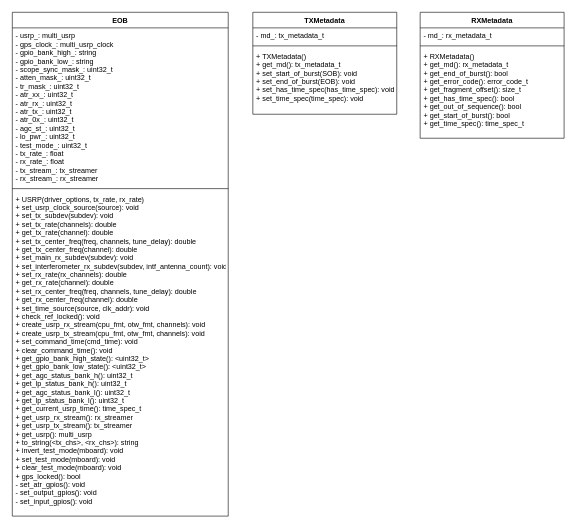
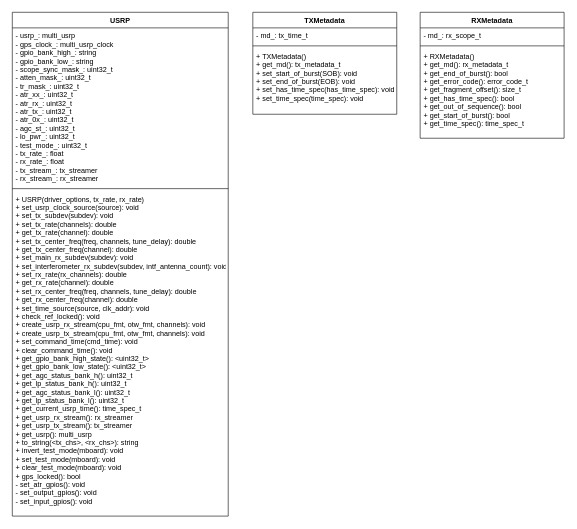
(120, 20) -> (120, 20)
(294, 36) -> (285, 36)
(461, 36) -> (455, 36)
